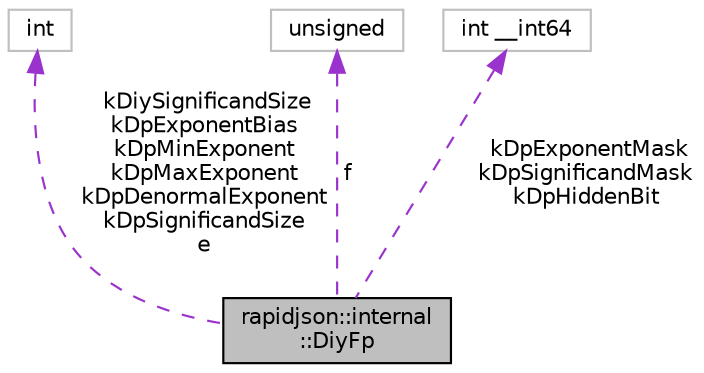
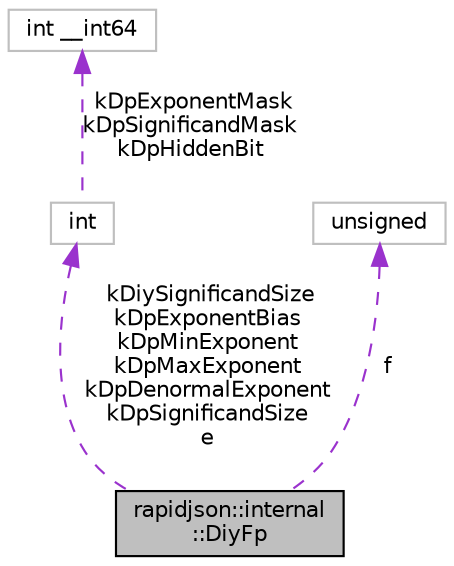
(425, 184) -> (82, 138)
